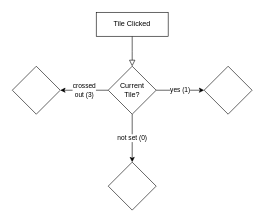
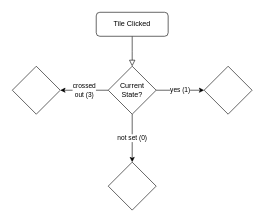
(132, 24) -> (132, 24)
(132, 90) -> (132, 90)
